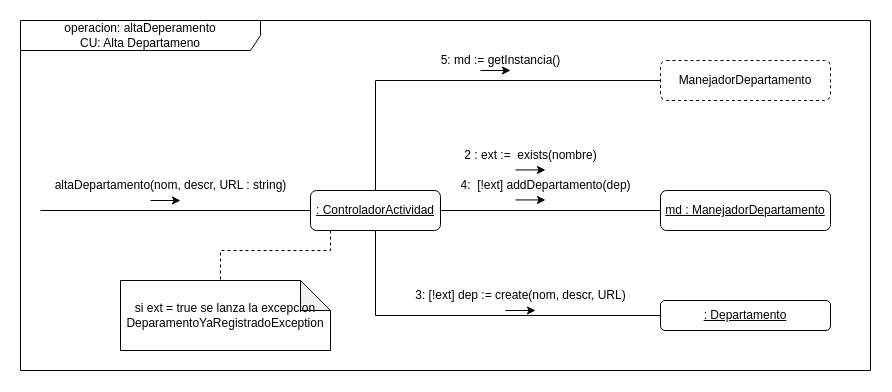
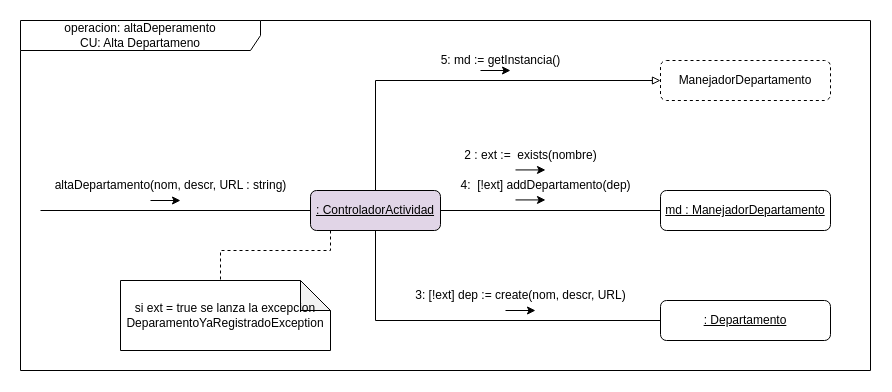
(654, 81) -> (651, 81)
(376, 211) -> (376, 211)
(746, 316) -> (746, 321)
